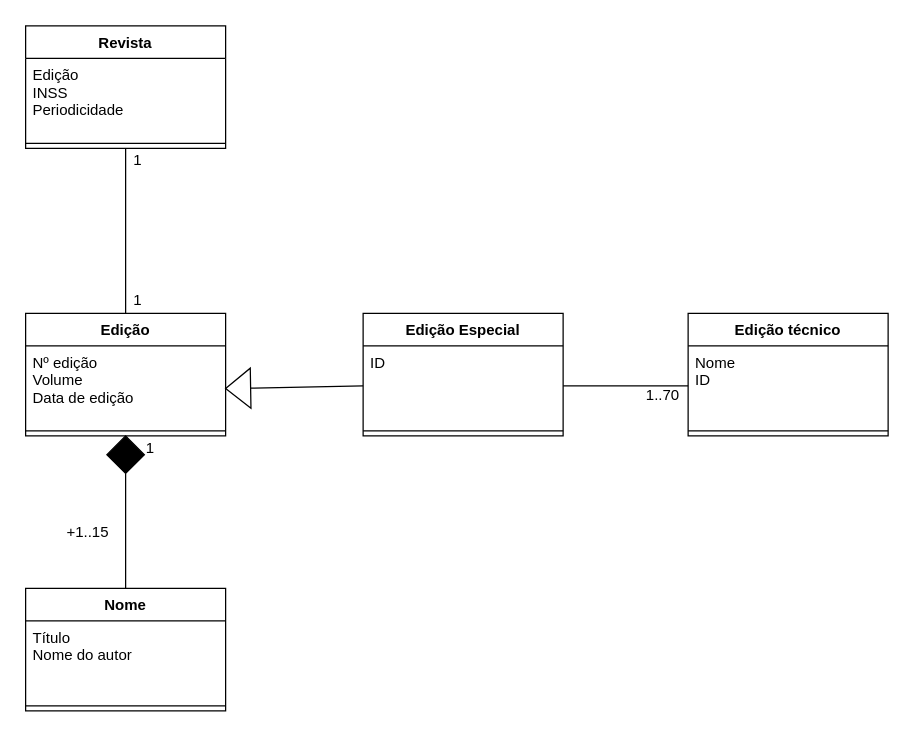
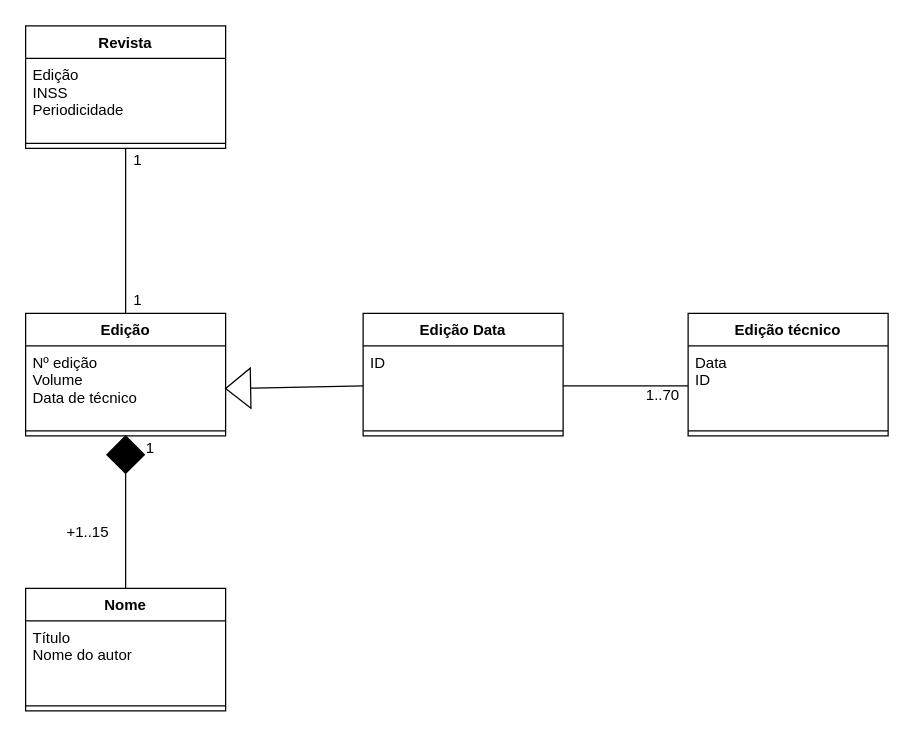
(463, 330) -> (463, 330)
(66, 363) -> (66, 363)
(712, 363) -> (712, 363)
